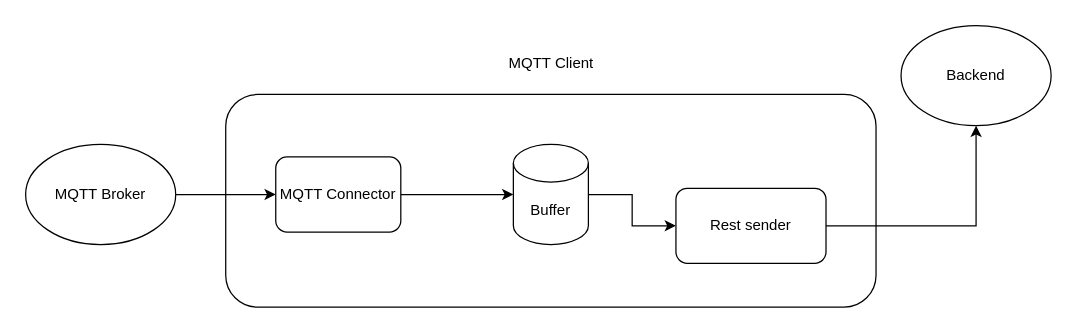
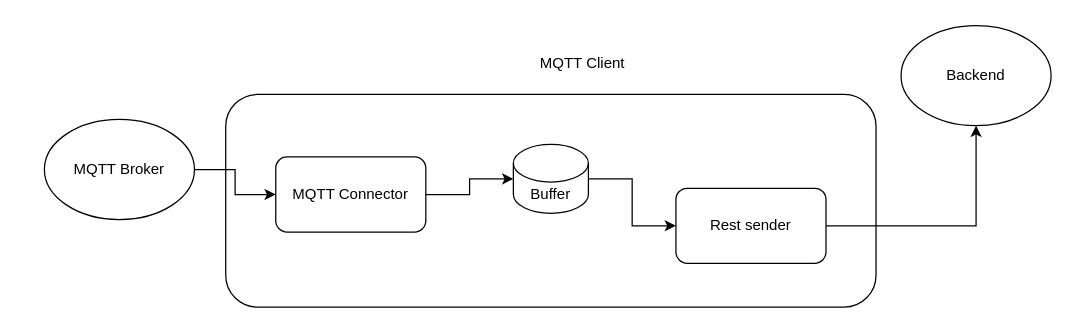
(551, 63) -> (582, 63)
(101, 194) -> (119, 169)
(338, 194) -> (351, 194)
(551, 194) -> (551, 179)
